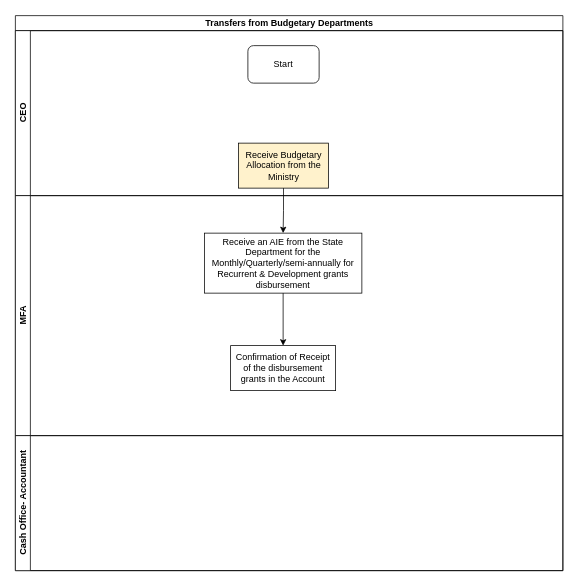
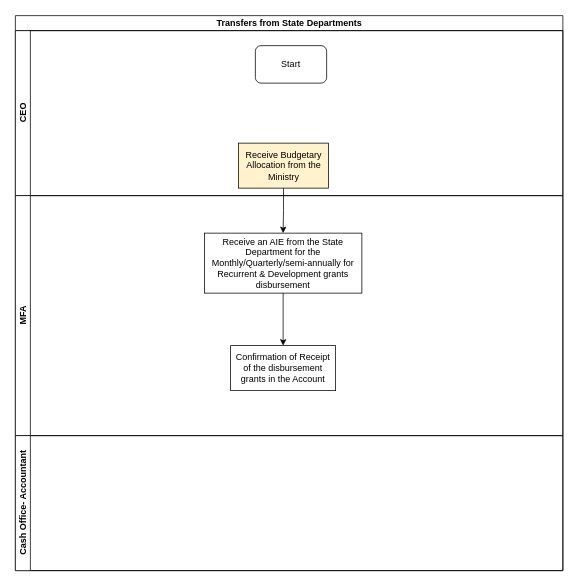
(290, 23) -> (290, 23)
(284, 64) -> (291, 64)
